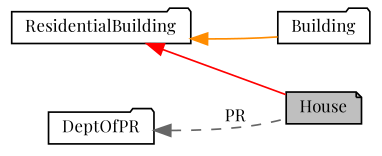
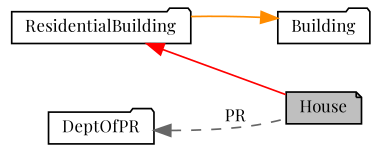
(243, 39) -> (226, 16)
